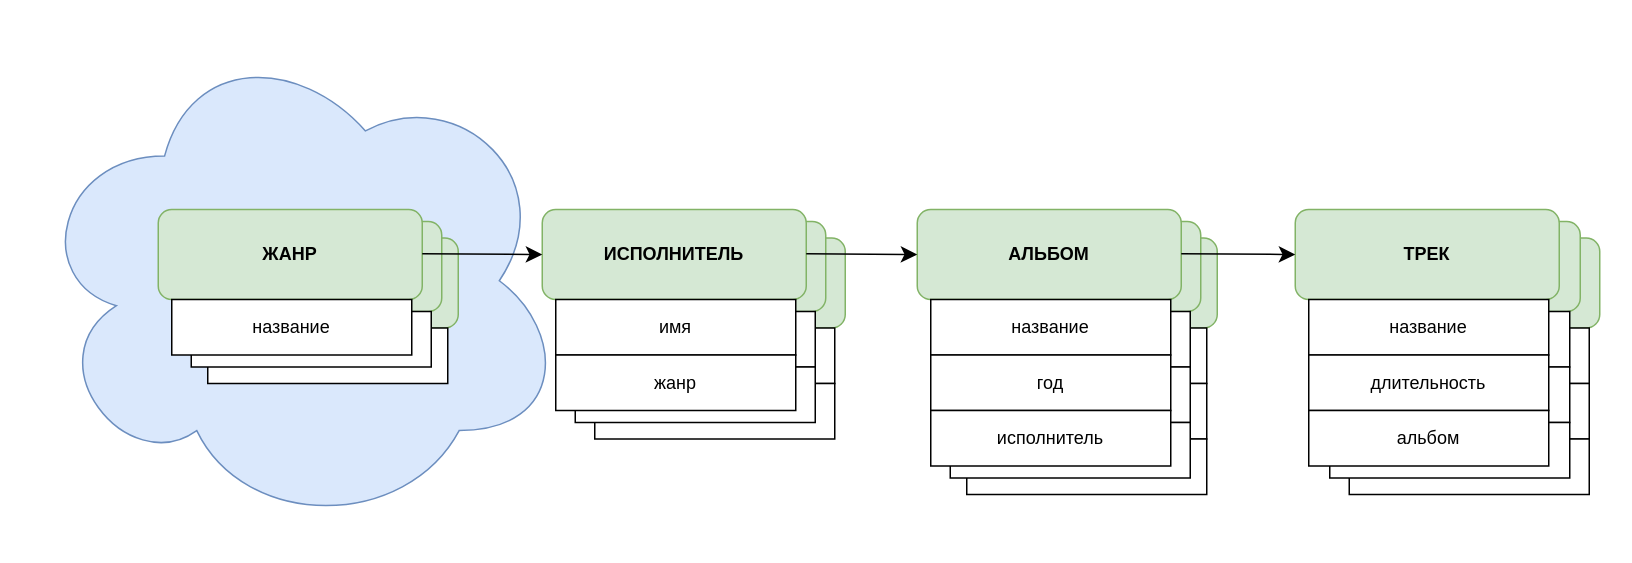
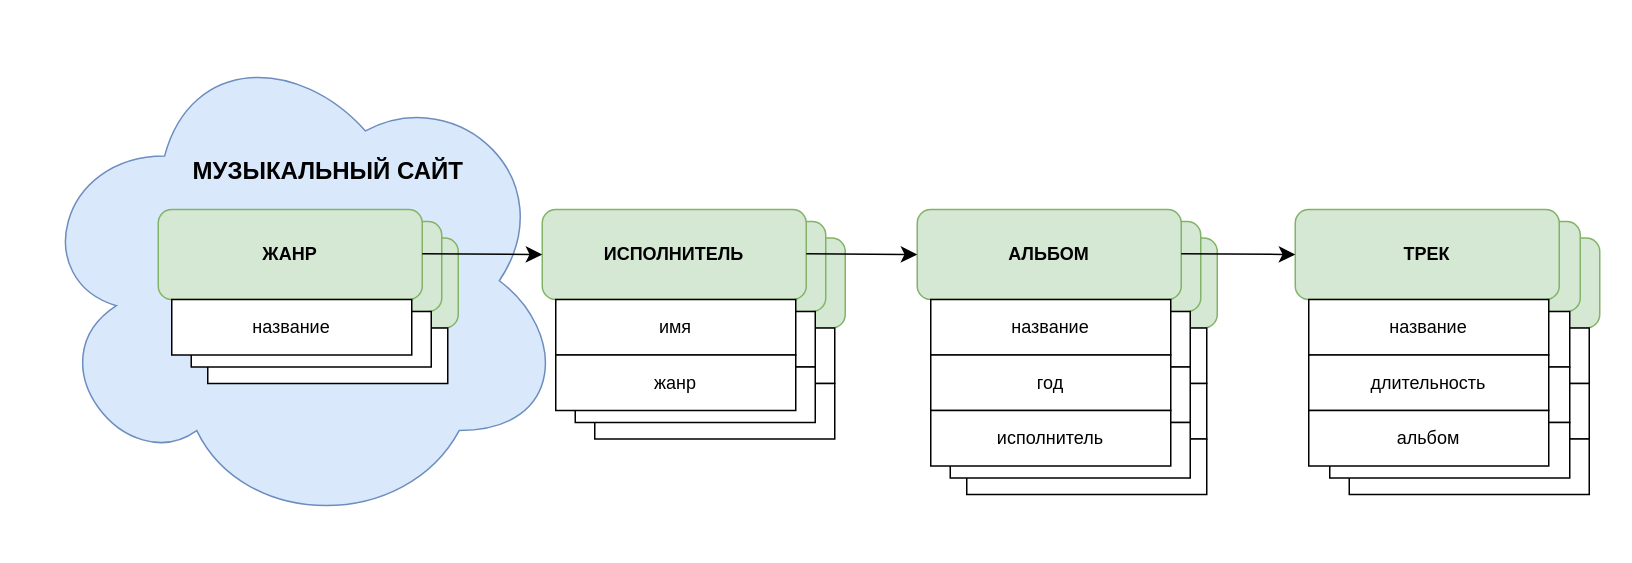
none -> (328, 170)
